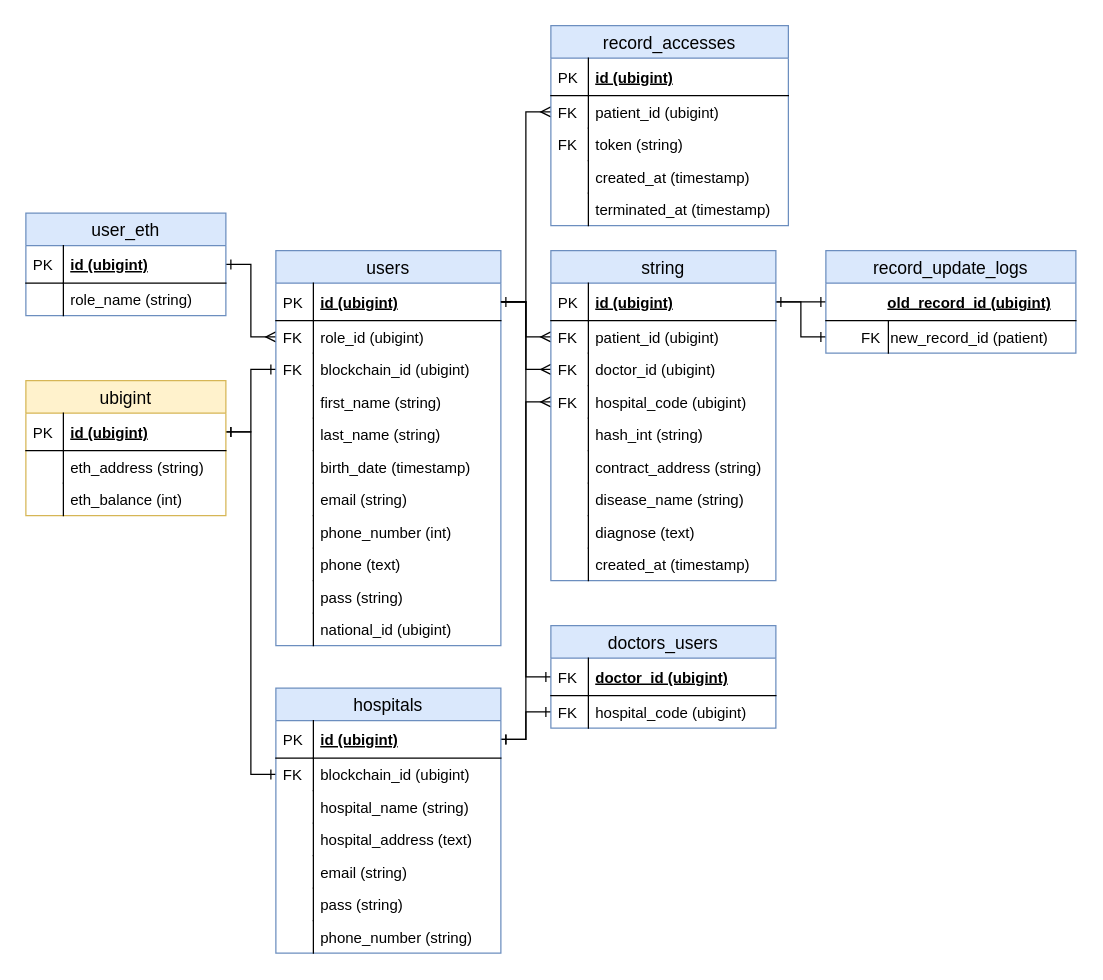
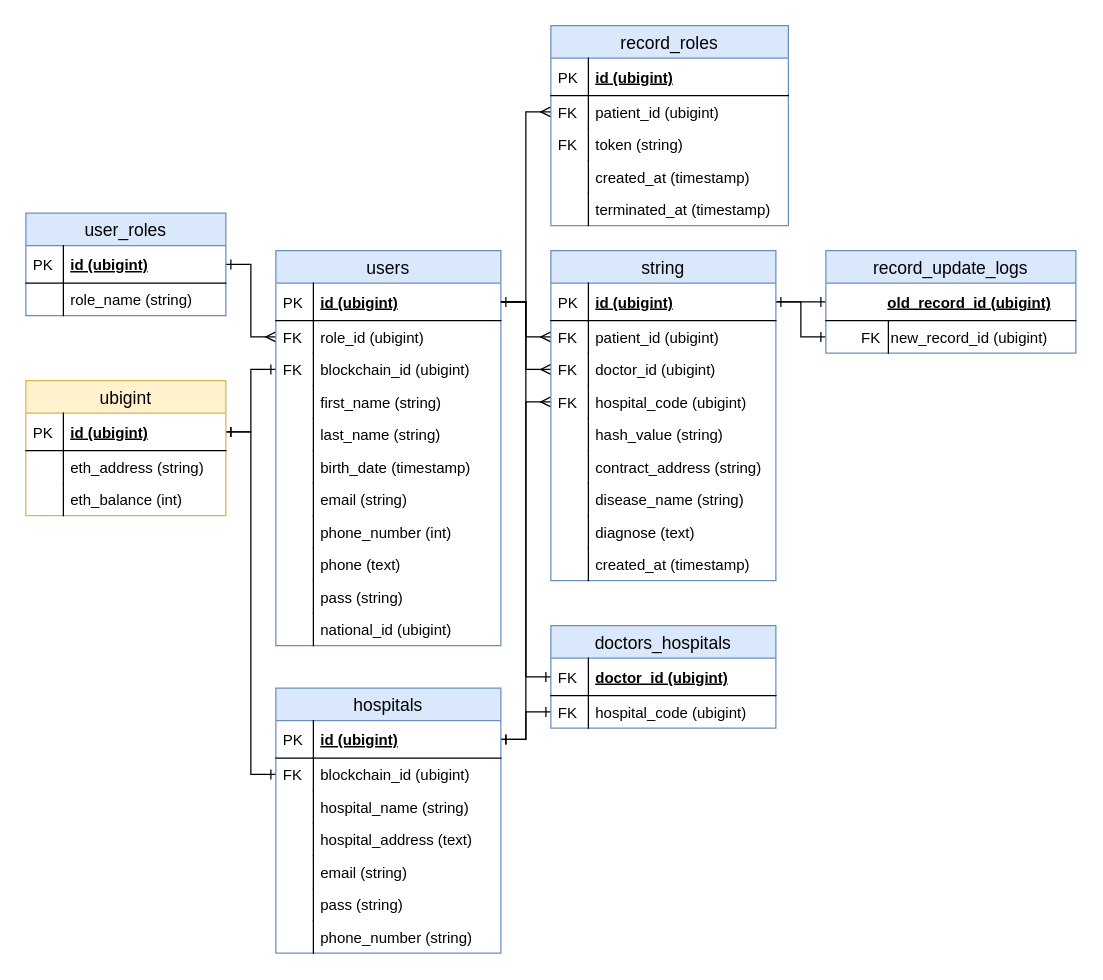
(669, 43) -> (669, 43)
(125, 230) -> (125, 230)
(969, 338) -> (969, 338)
(661, 435) -> (669, 435)
(663, 643) -> (663, 643)
